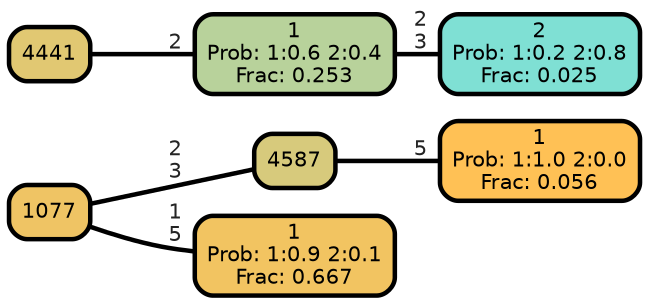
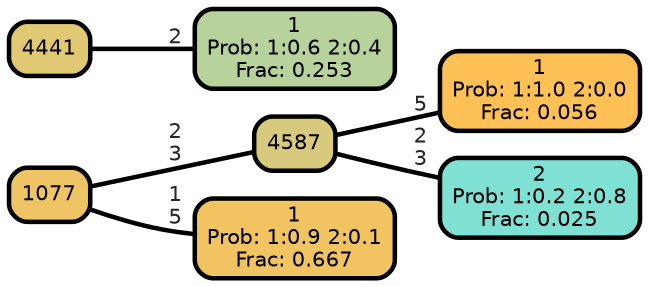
(418, 54) -> (388, 166)
